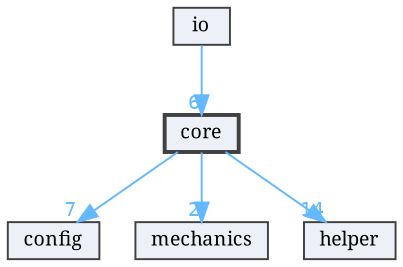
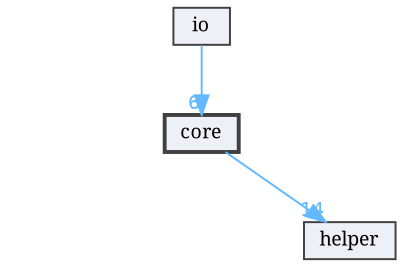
(54, 241) -> none
(202, 241) -> none
